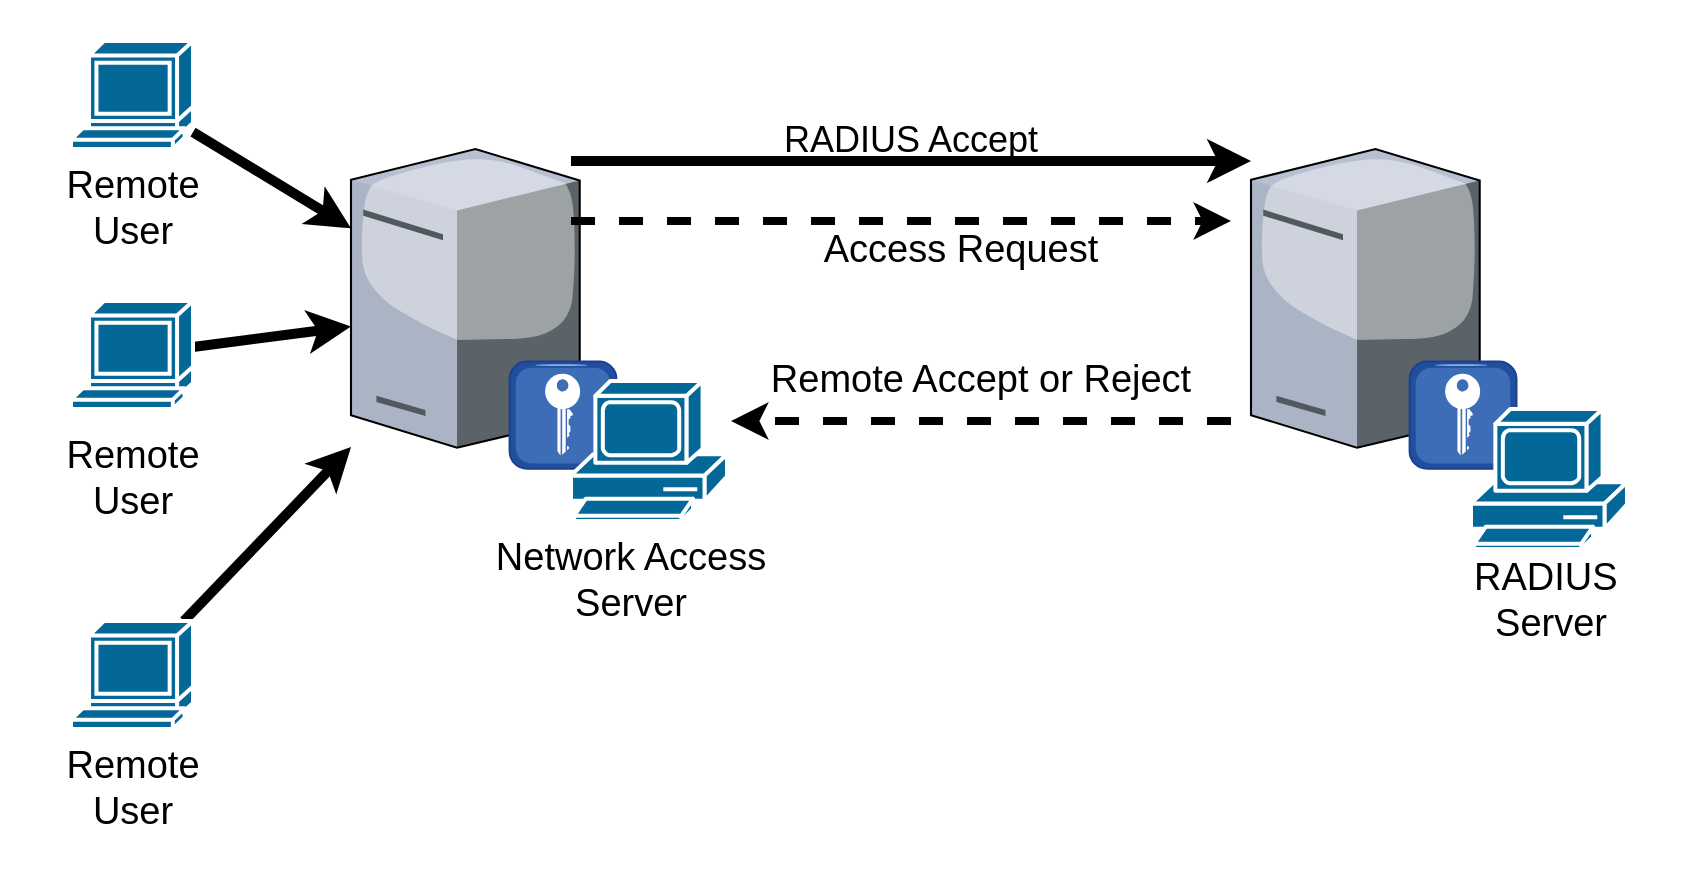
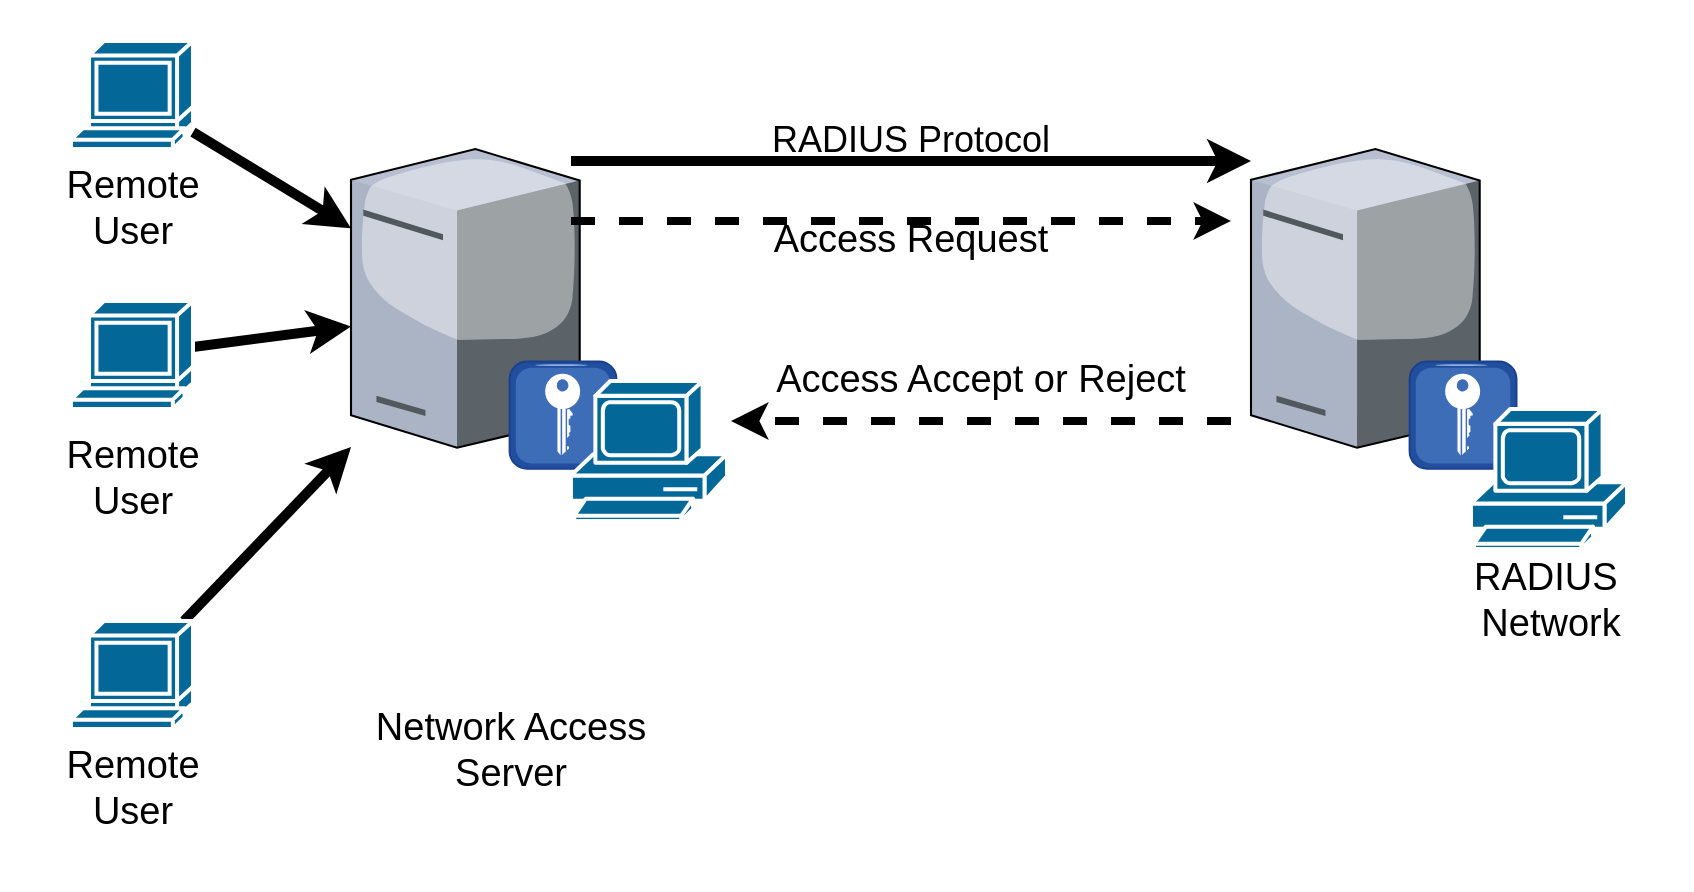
(912, 141) -> (912, 141)
(961, 251) -> (911, 241)
(982, 381) -> (982, 381)
(631, 581) -> (511, 751)
(1552, 601) -> (1552, 601)
